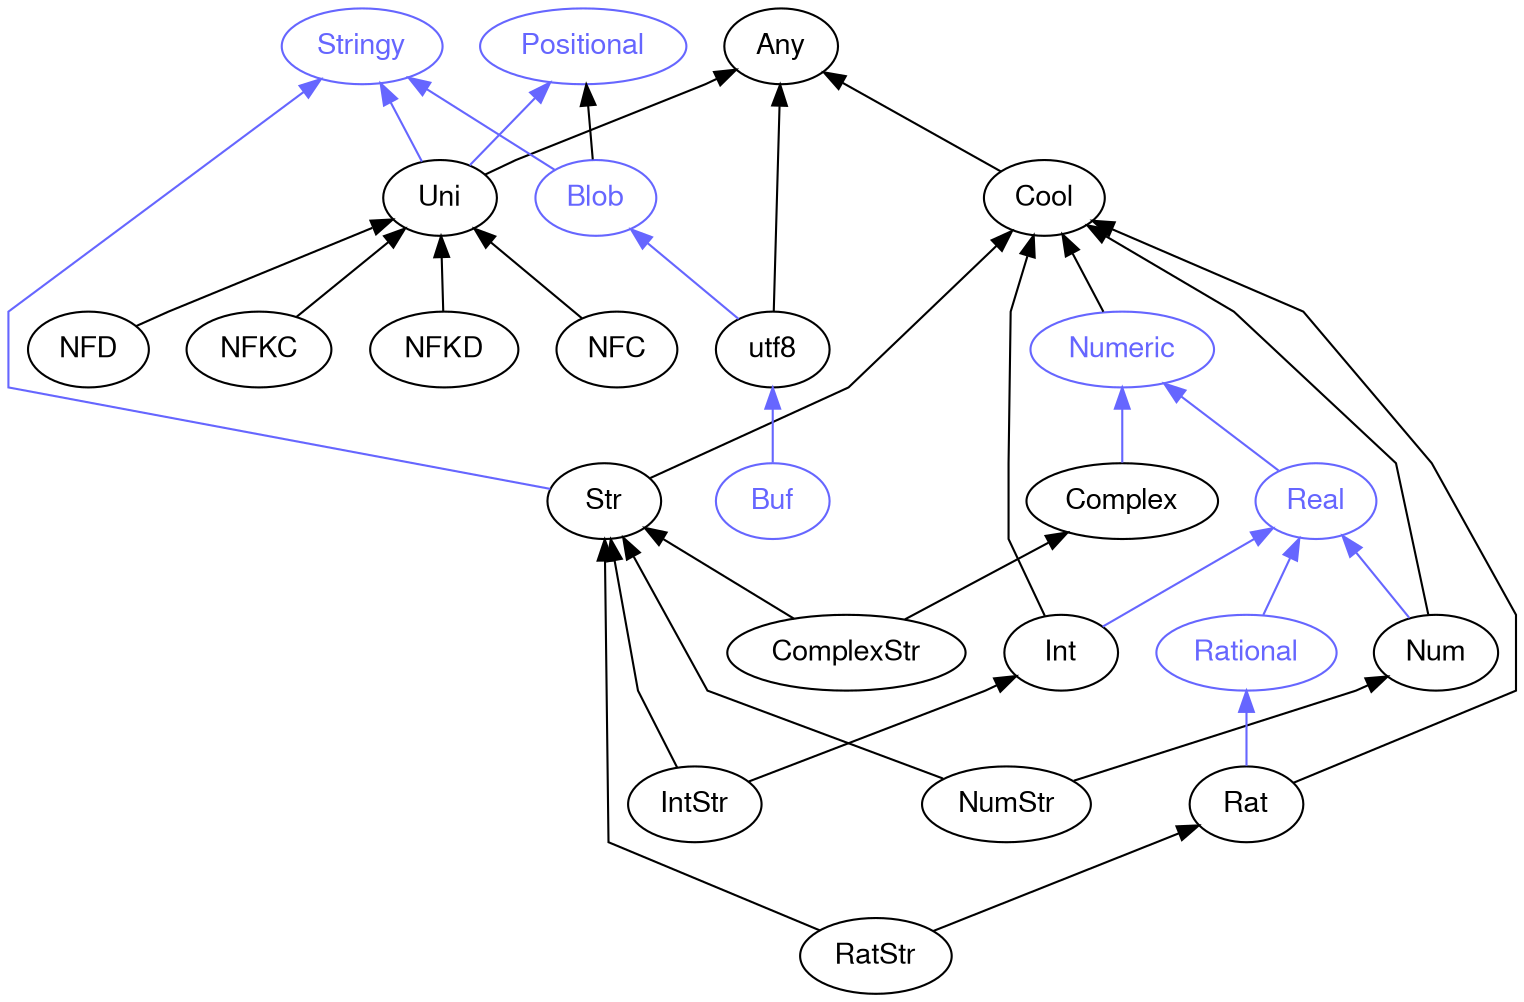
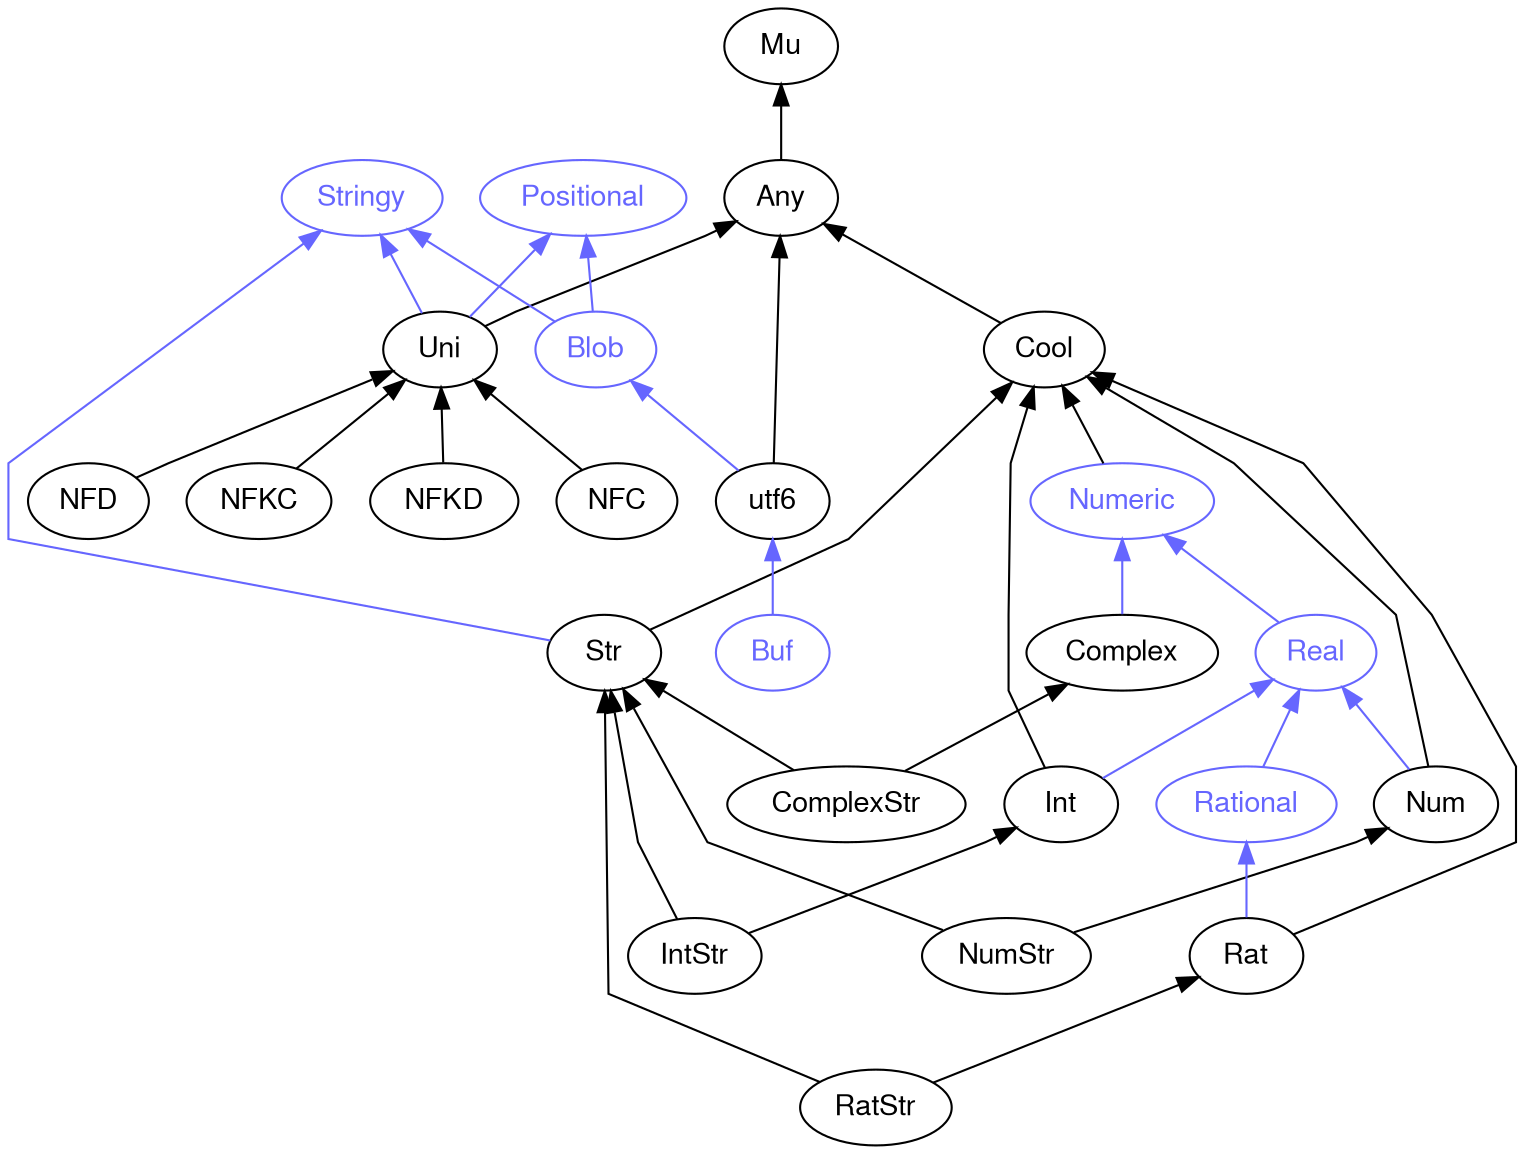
none -> (781, 46)
(591, 145) -> (591, 296)
(773, 350) -> (773, 501)
